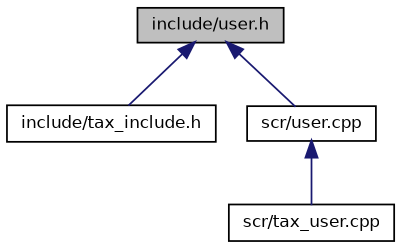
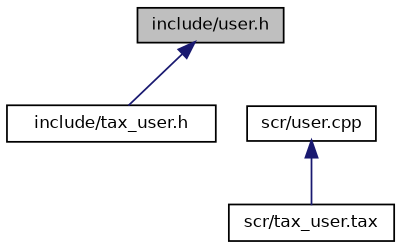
(267, 80) -> none
(111, 124) -> (111, 124)
(312, 223) -> (312, 223)
